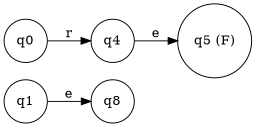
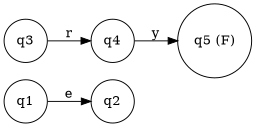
(156, 34) -> (156, 34)
(26, 41) -> (26, 41)
(113, 101) -> (113, 101)
